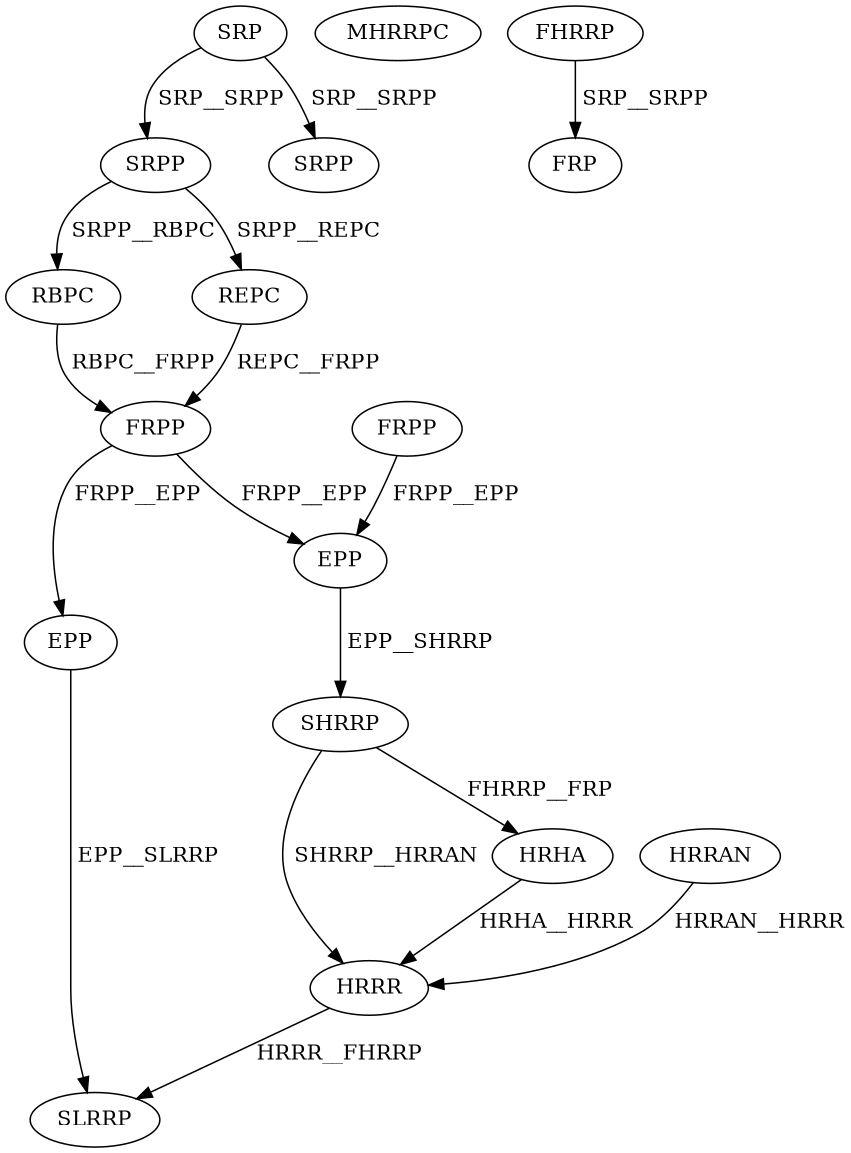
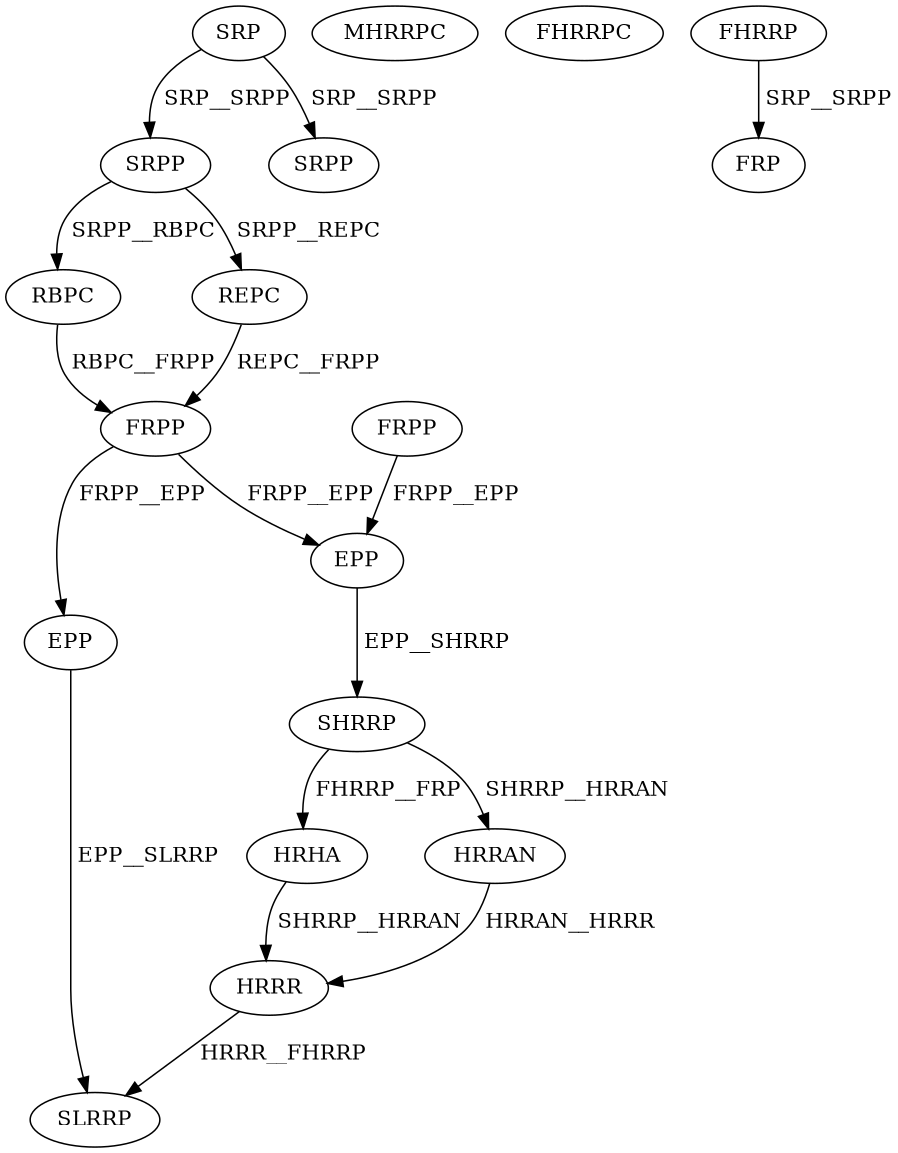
none -> (584, 33)
(283, 854) -> (453, 771)
(553, 922) -> (366, 922)
